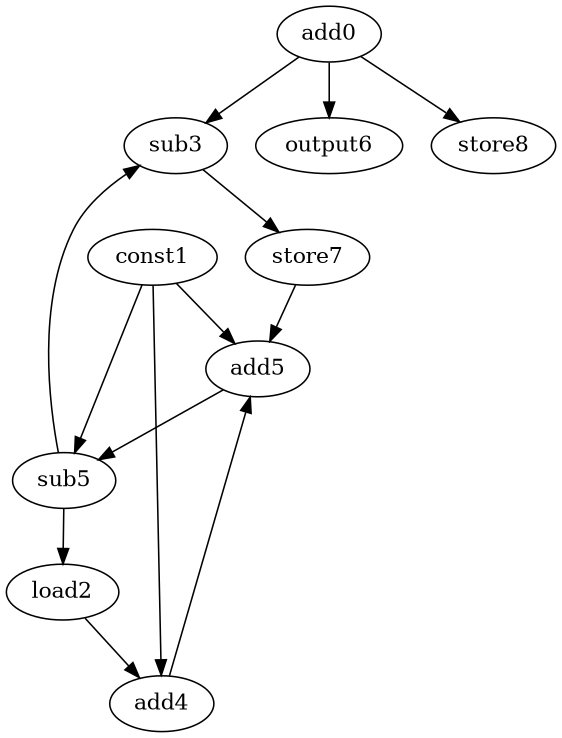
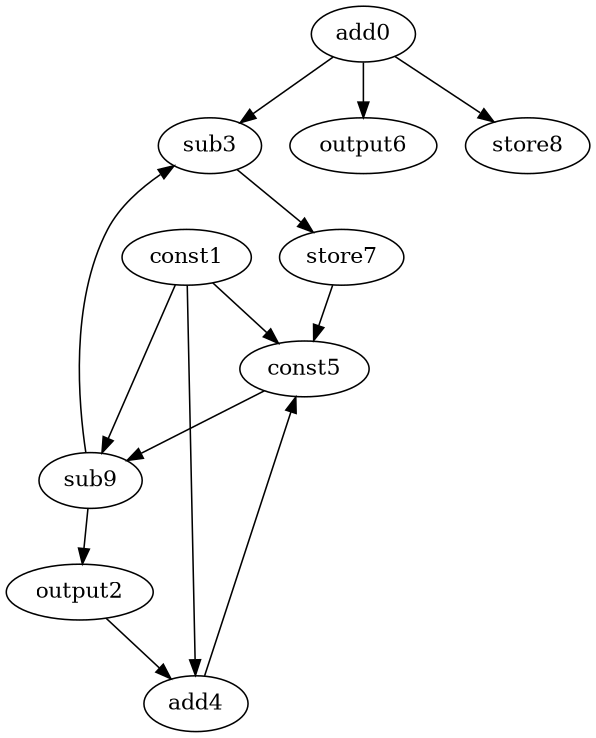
(258, 369) -> (304, 369)
(64, 480) -> (91, 480)
(63, 592) -> (80, 592)
